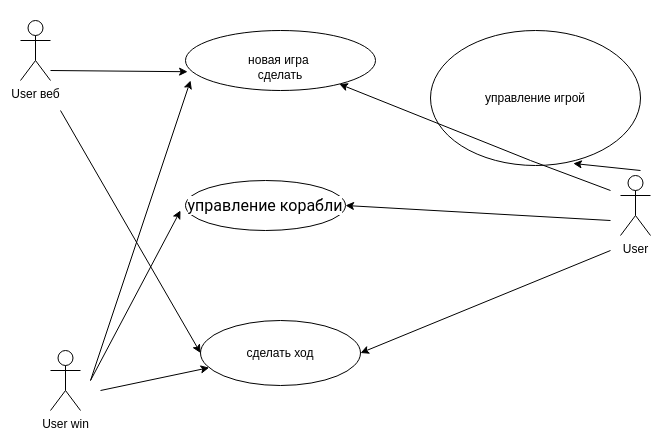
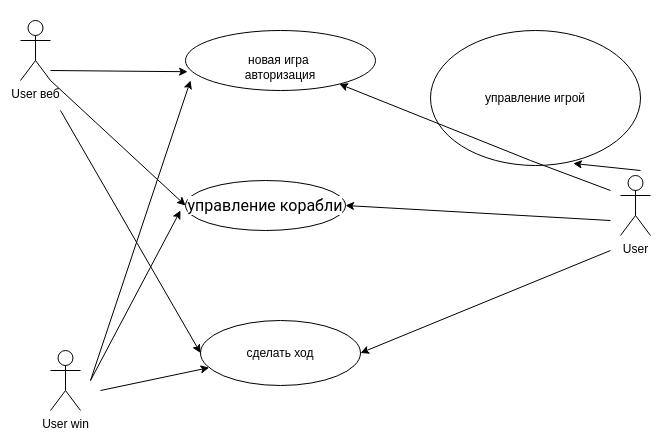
(281, 61) -> (281, 61)
none -> (116, 141)
